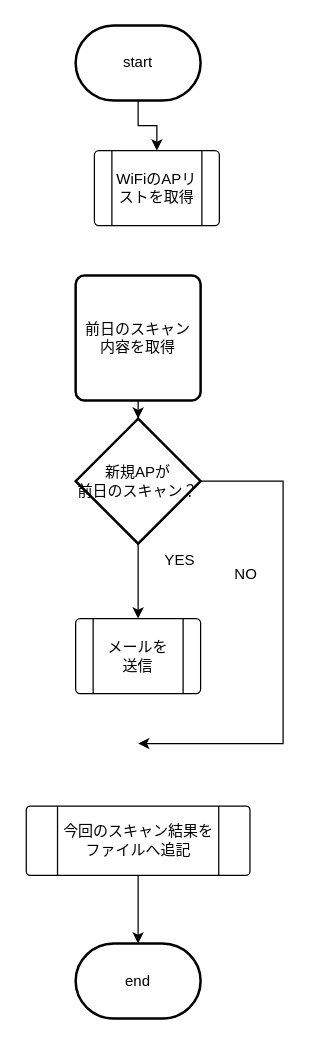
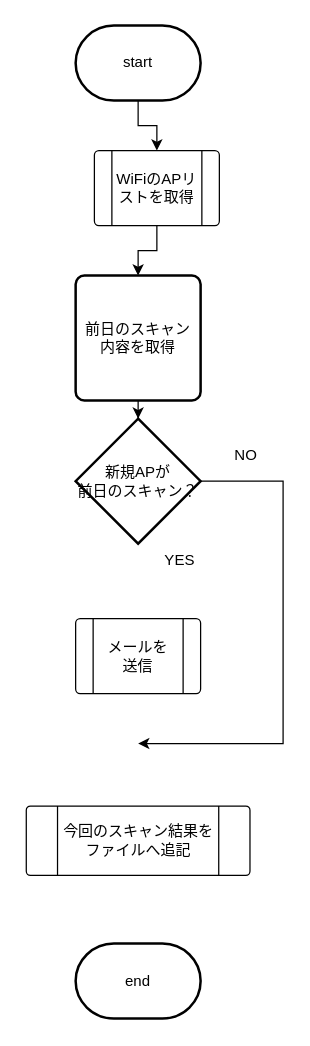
none -> (152, 251)
(246, 574) -> (246, 455)
(138, 577) -> none
(138, 906) -> none
